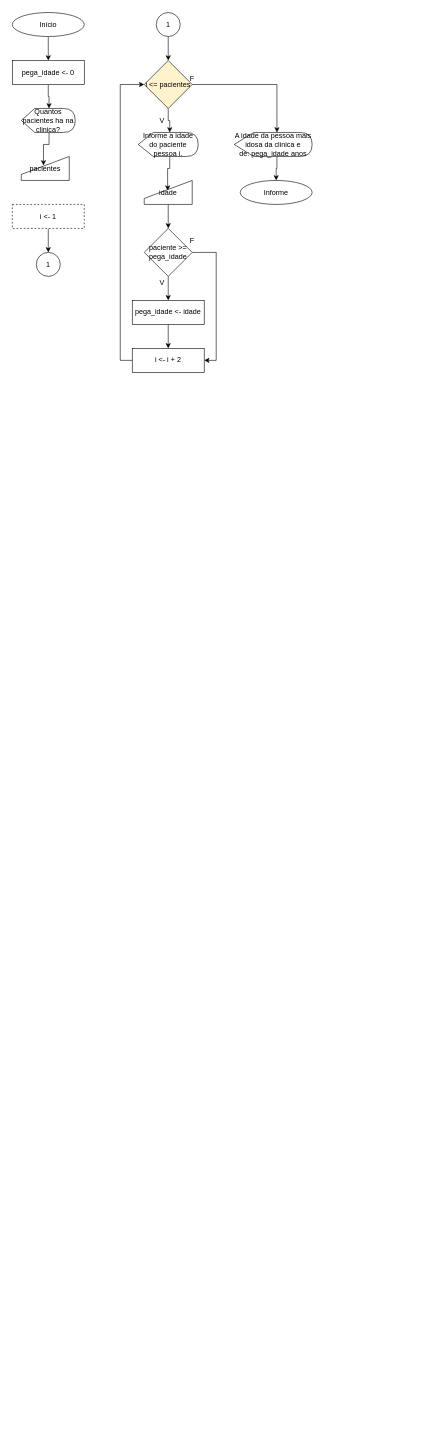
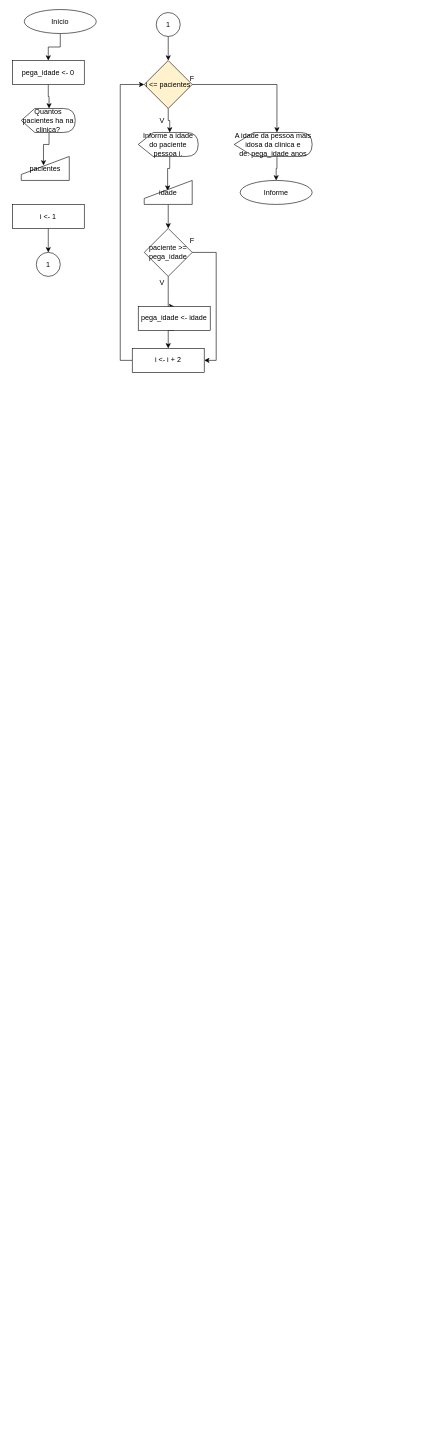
(48, 24) -> (60, 21)
(48, 216) -> (48, 216)
(168, 312) -> (174, 318)
